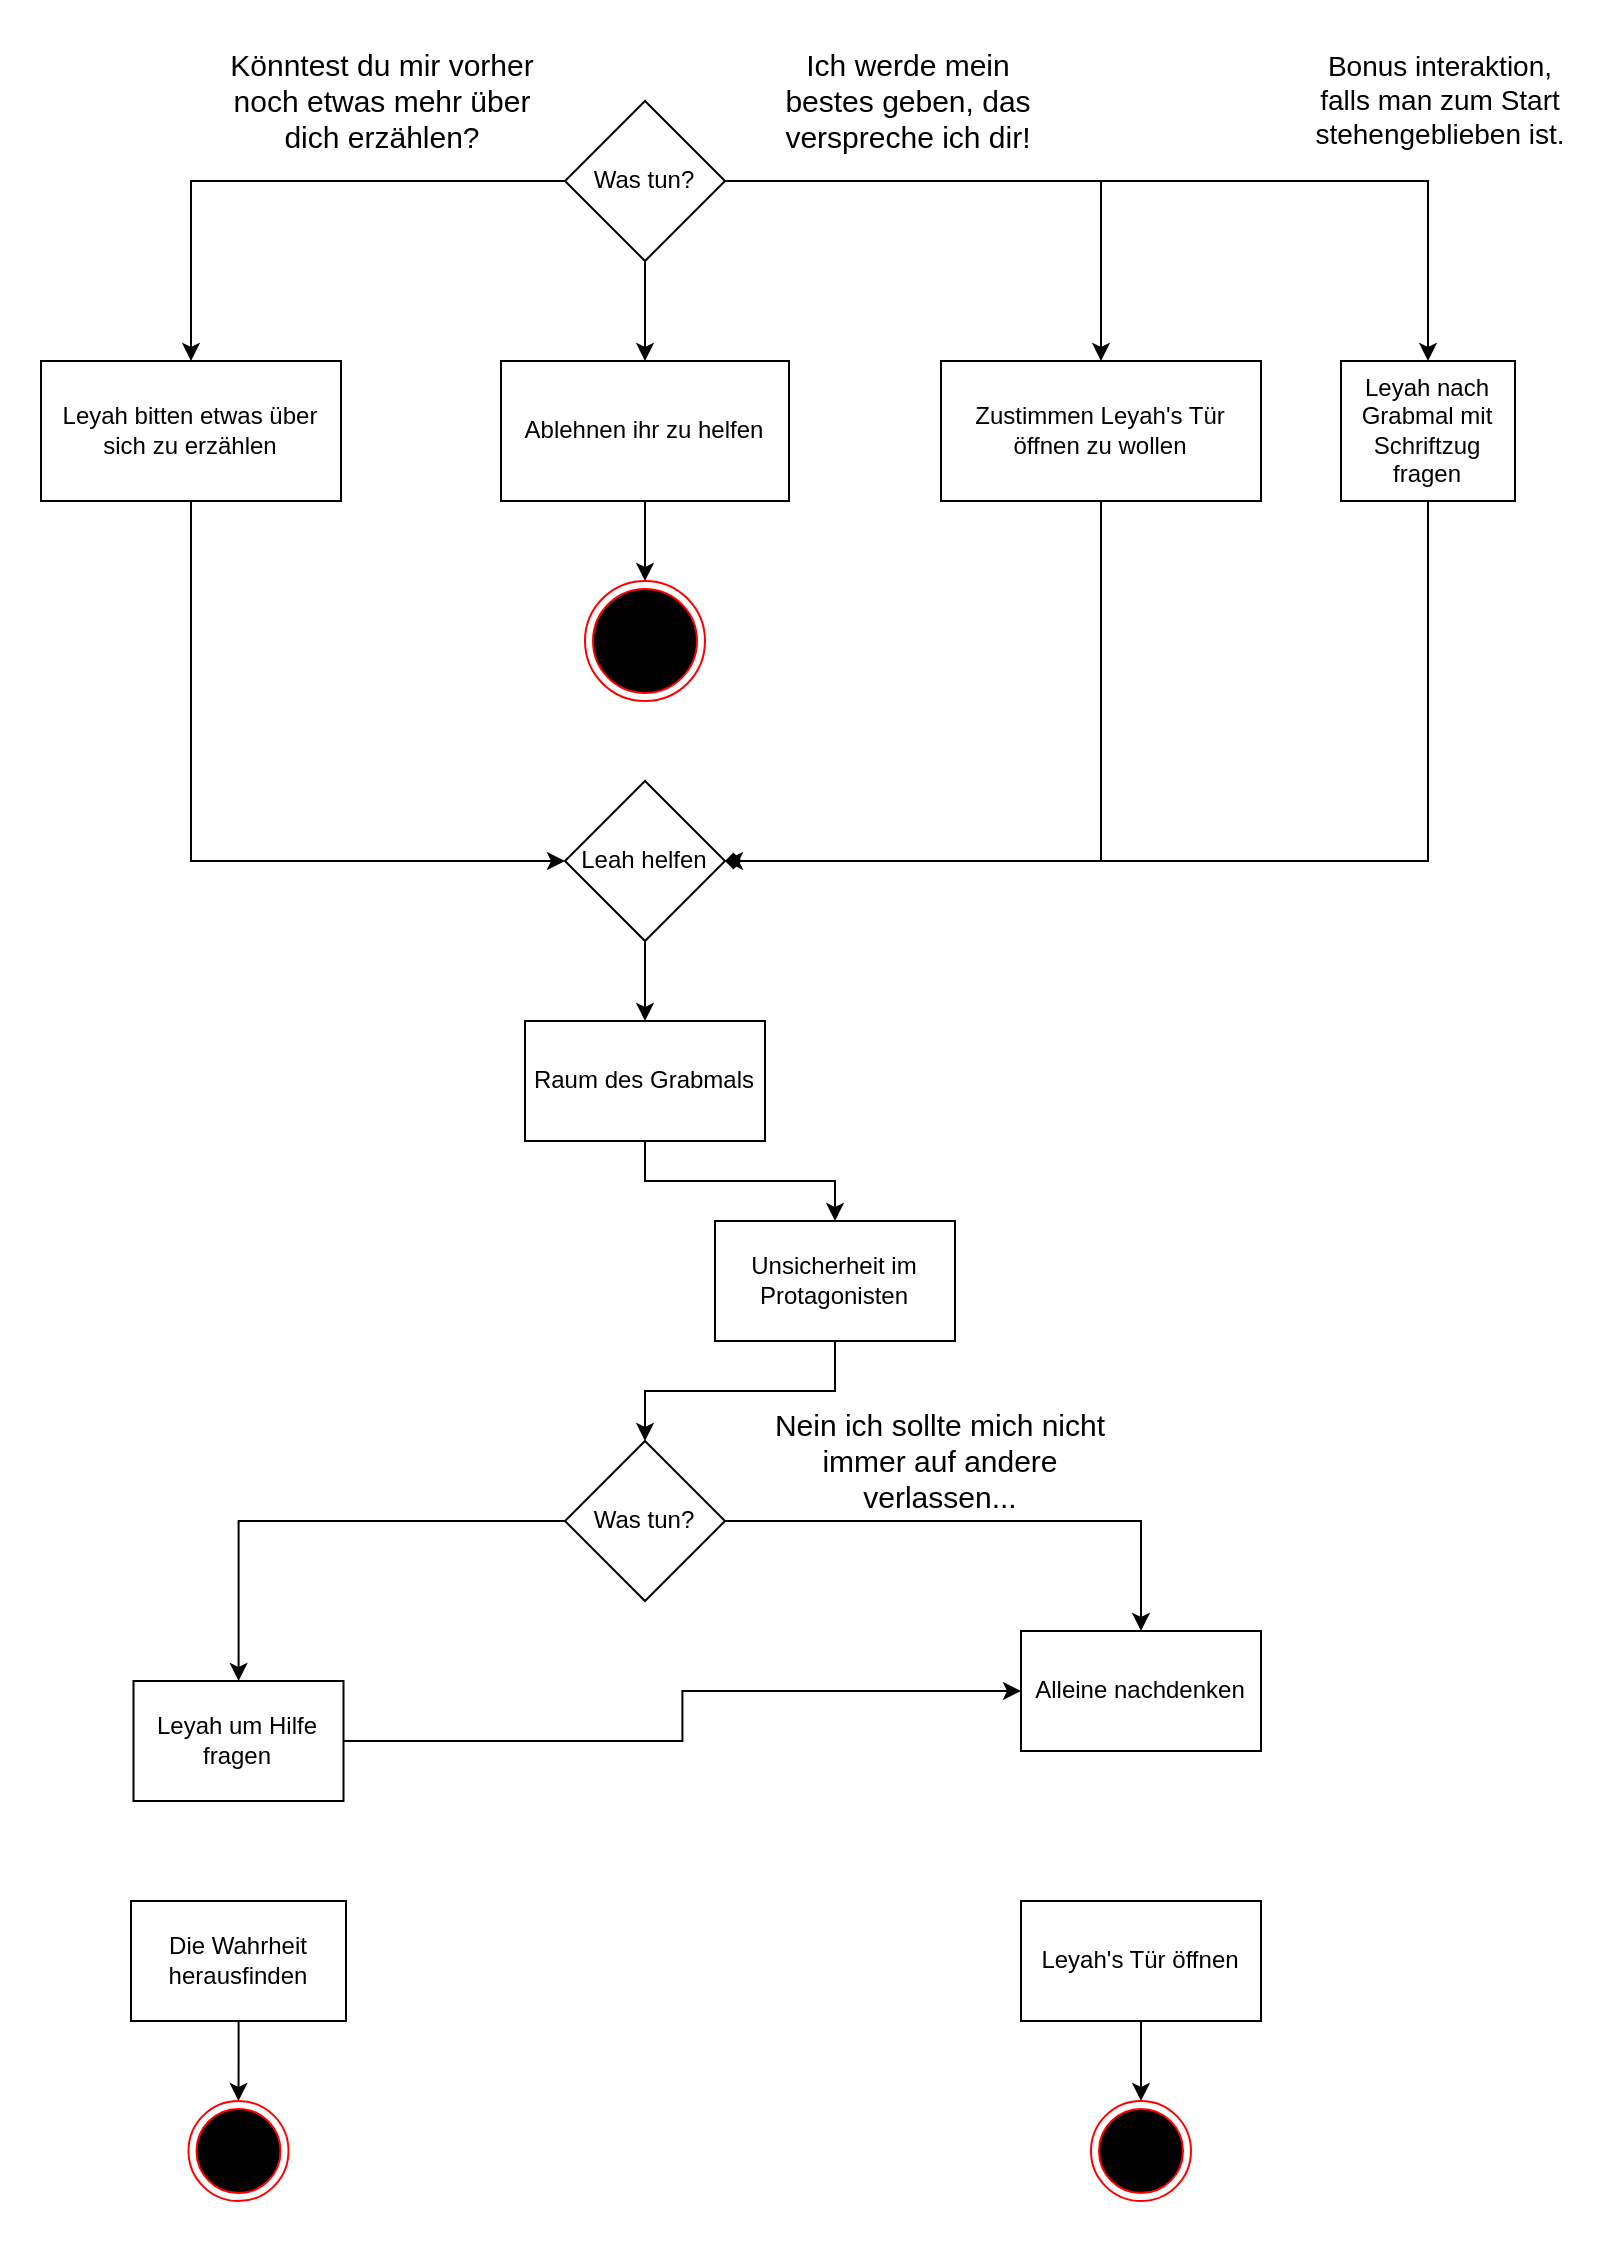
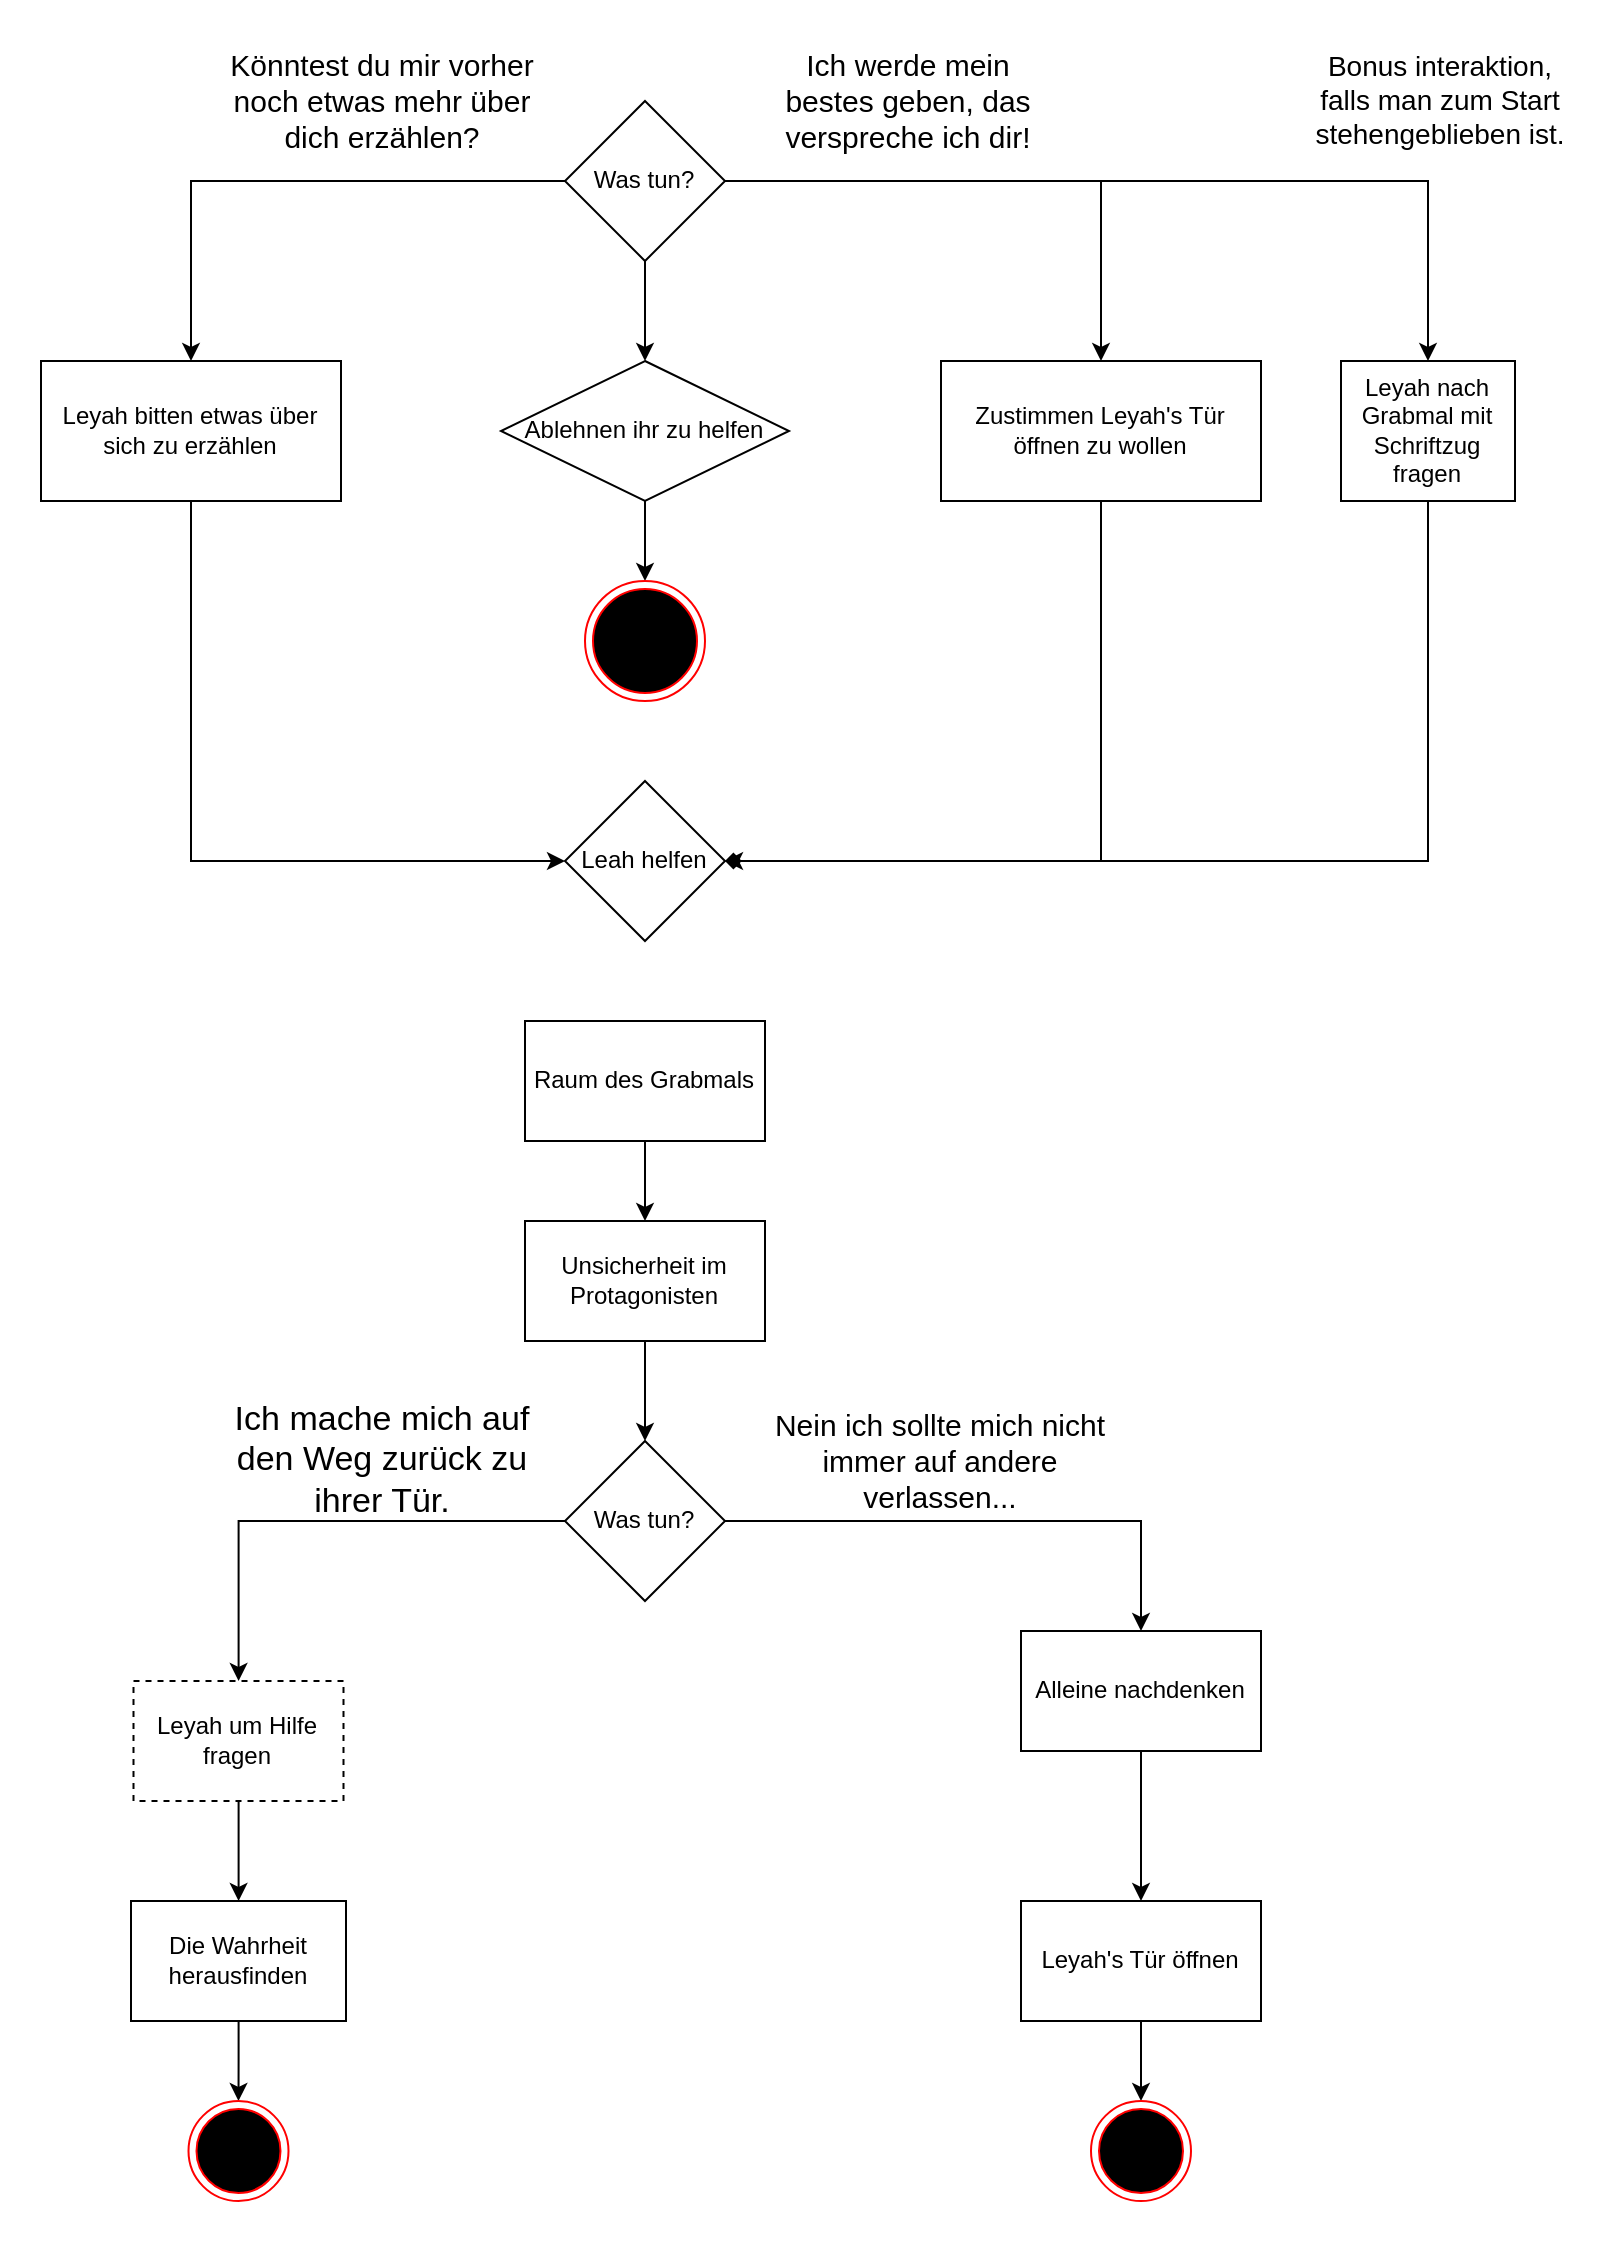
(645, 431) -> (645, 431)
(645, 974) -> none
(835, 1281) -> (645, 1281)
none -> (383, 1461)
(682, 1723) -> (239, 1844)
(239, 1741) -> (239, 1741)
none -> (1141, 1819)
